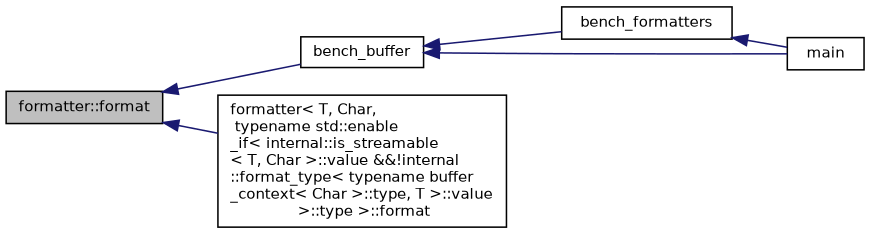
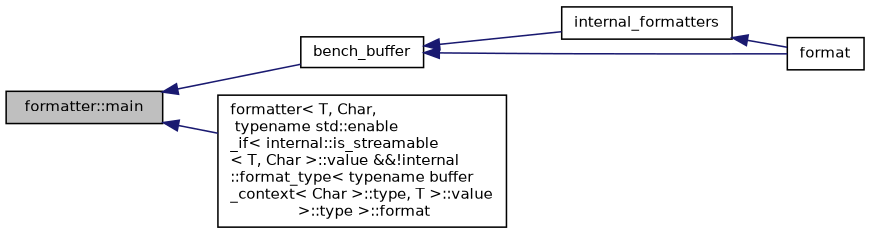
(647, 23) -> (647, 23)
(826, 54) -> (826, 54)
(84, 107) -> (84, 107)
